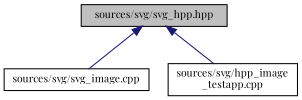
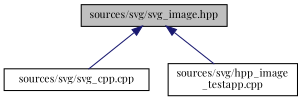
(154, 16) -> (154, 16)
(77, 80) -> (77, 80)
